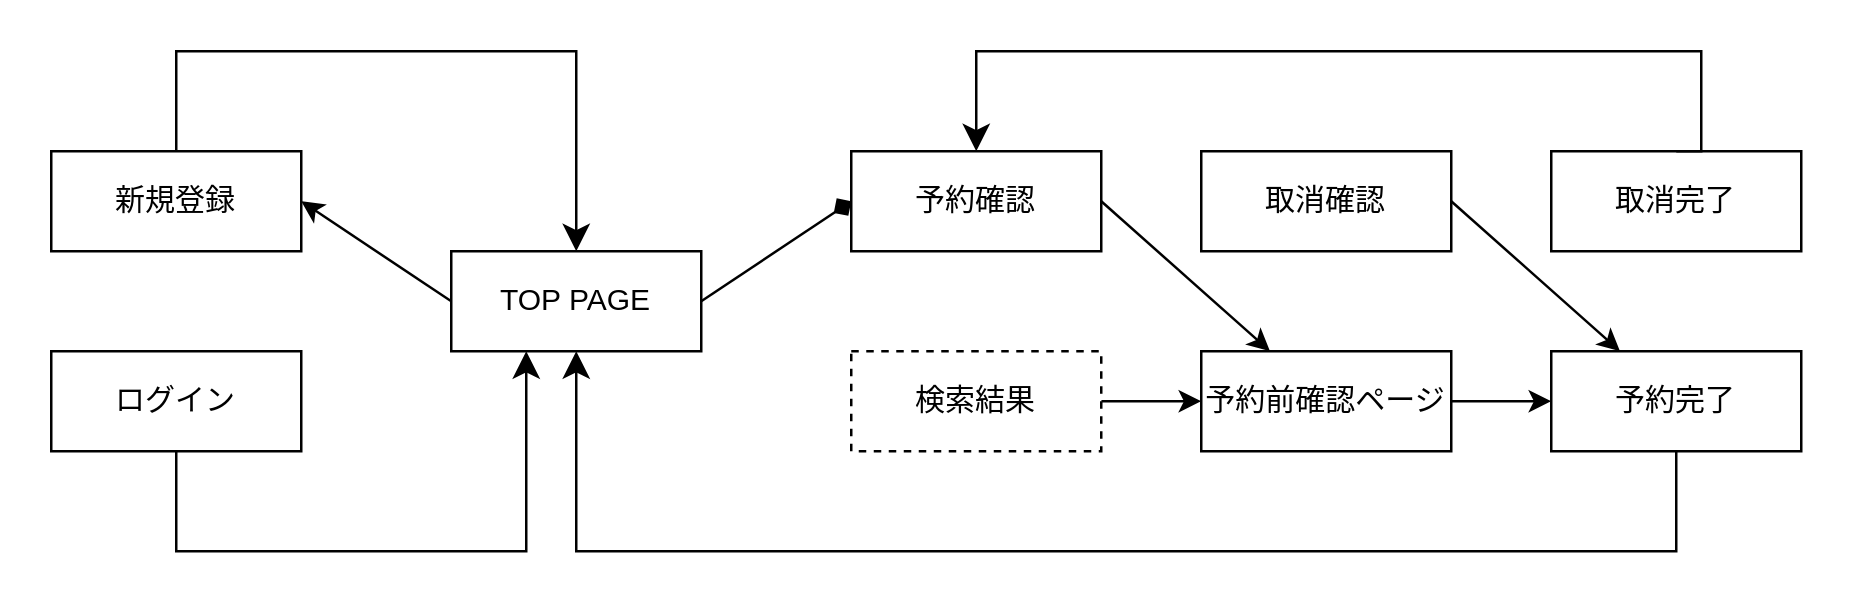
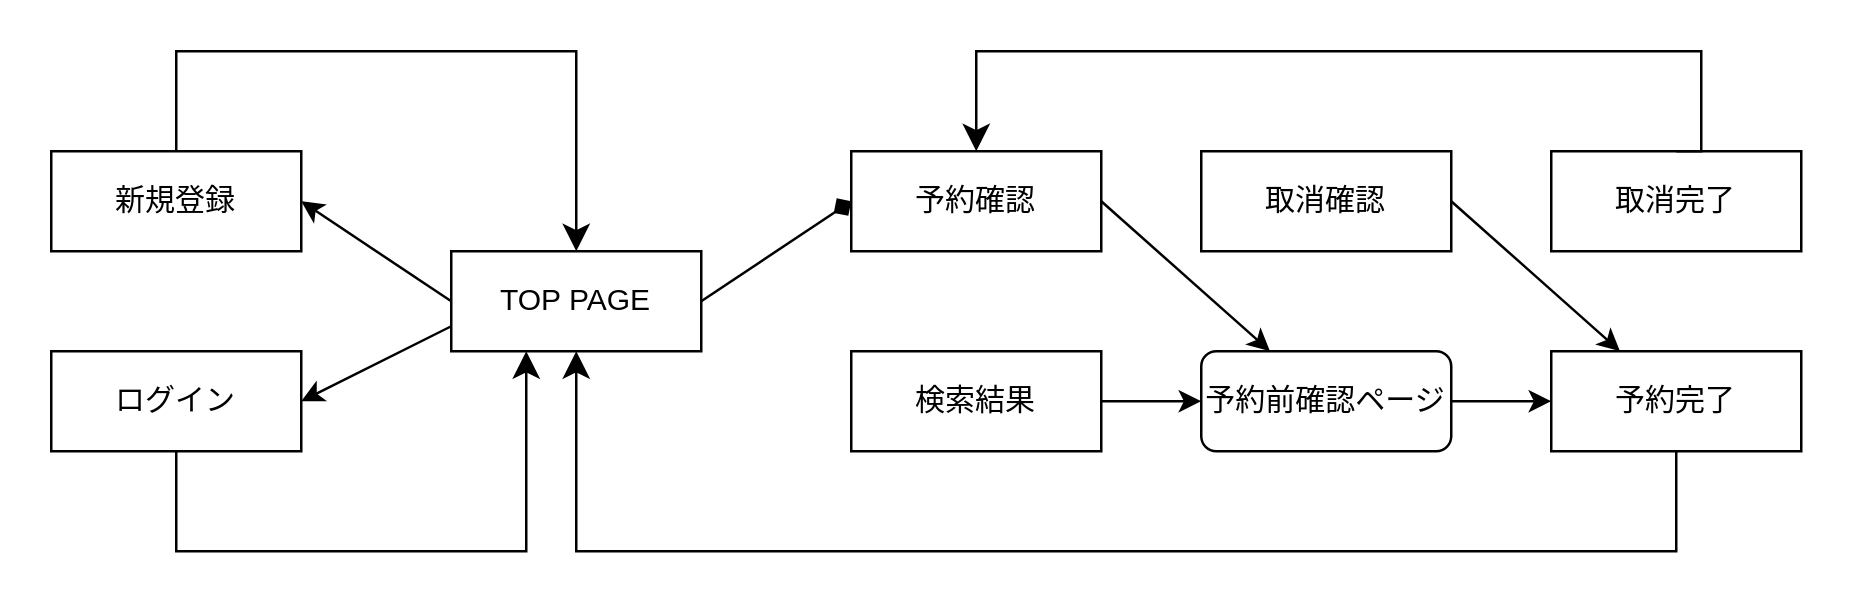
none -> (384, 360)
(976, 401) -> (976, 401)
(1326, 401) -> (1326, 401)
